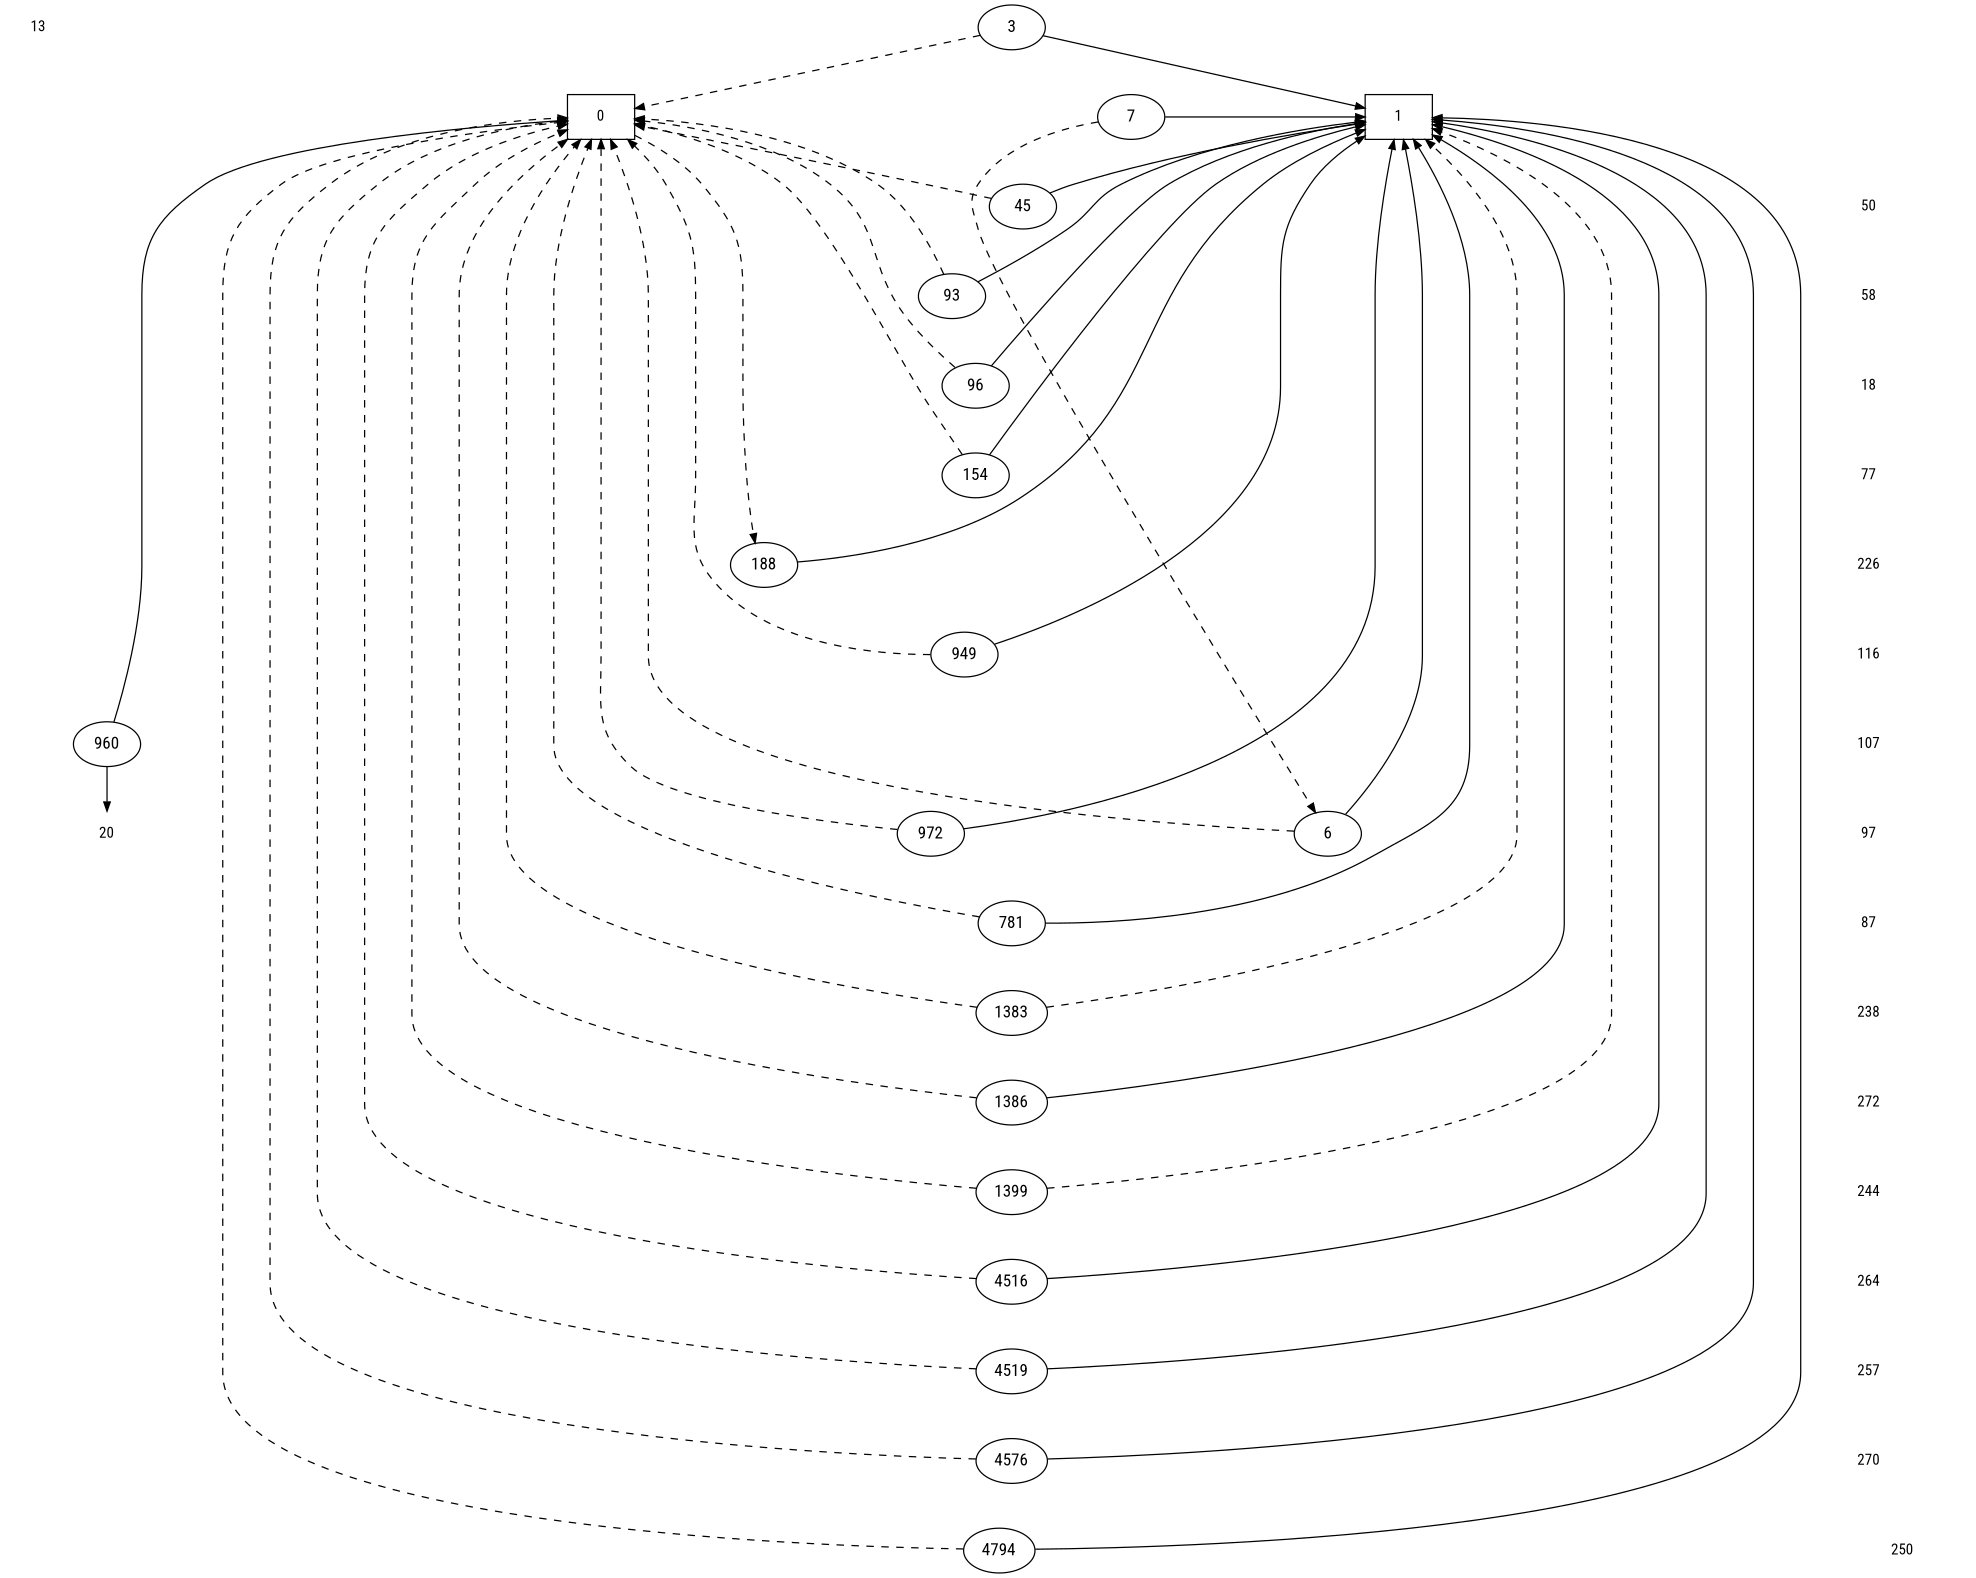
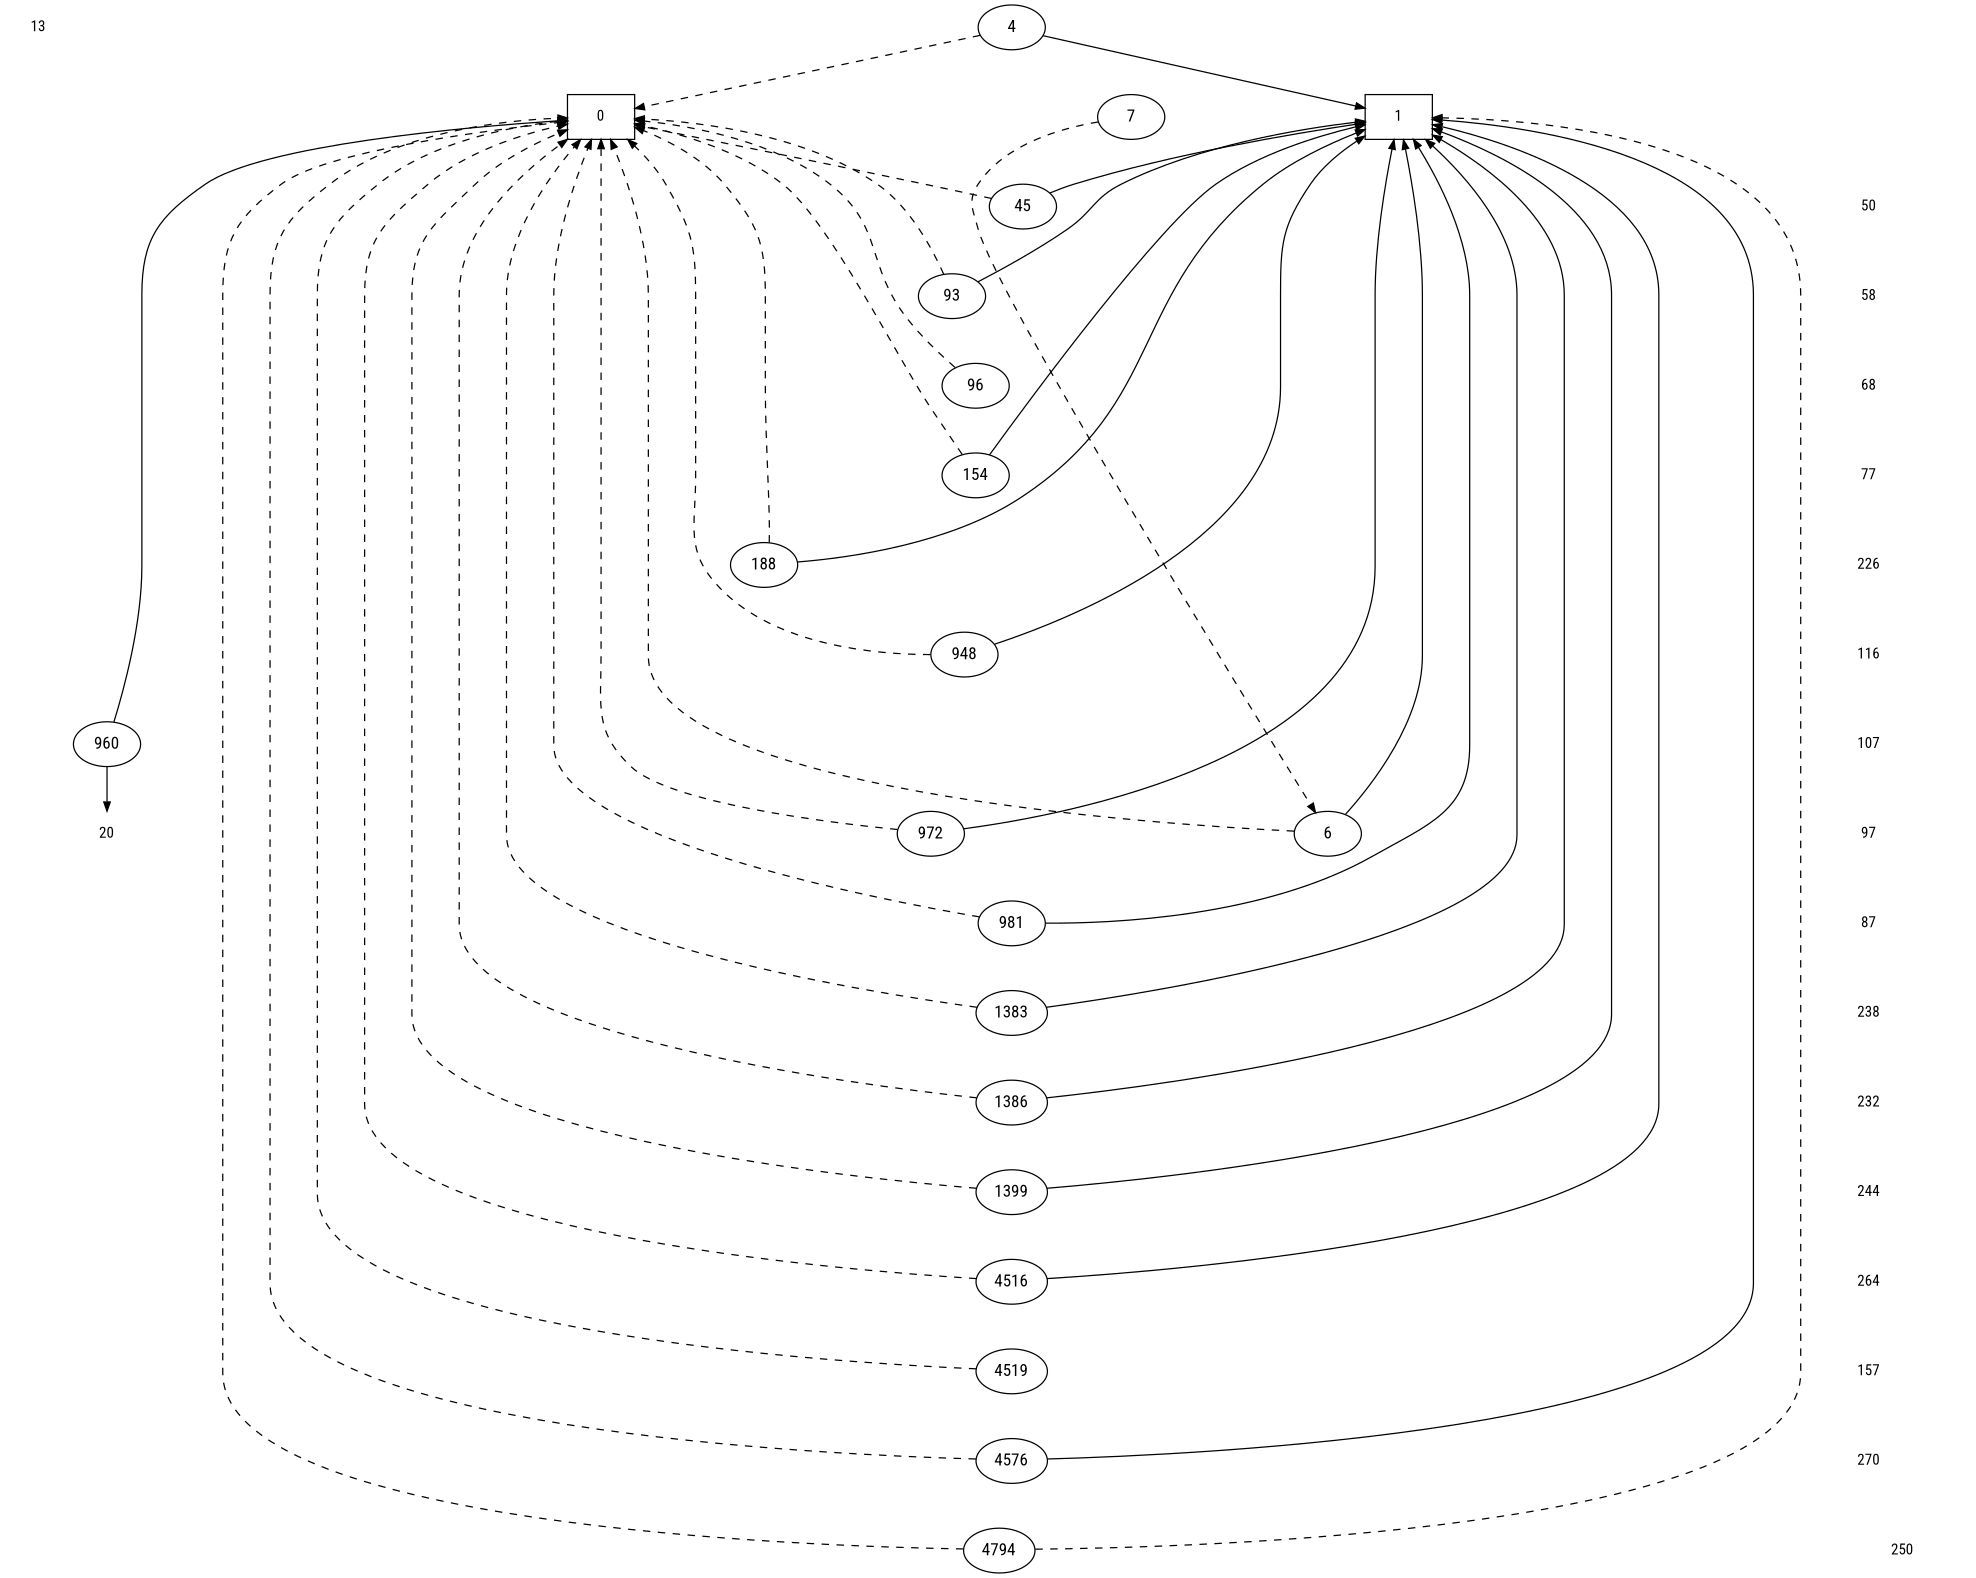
(1012, 27) -> (1012, 27)
(1260, 117) -> none
(1146, 201) -> none
(743, 312) -> (765, 309)
(1869, 386) -> (1869, 386)
(964, 655) -> (964, 655)
(1517, 737) -> (1517, 737)
(1612, 836) -> (1612, 836)
(1012, 923) -> (1012, 923)
(1706, 928) -> none
(1801, 1023) -> (1801, 1023)
(1869, 1103) -> (1869, 1103)
(1869, 1371) -> (1869, 1371)
